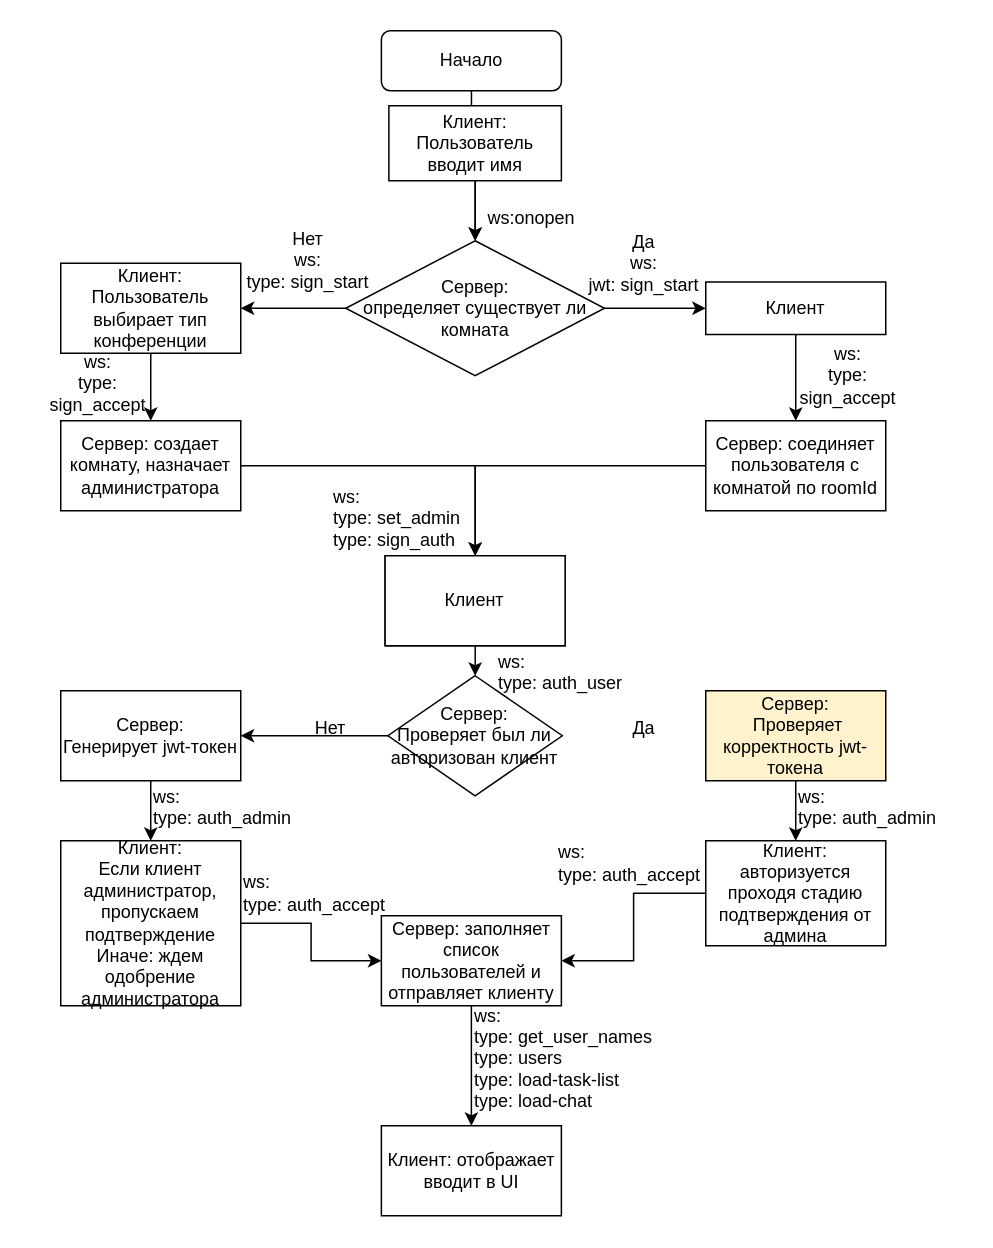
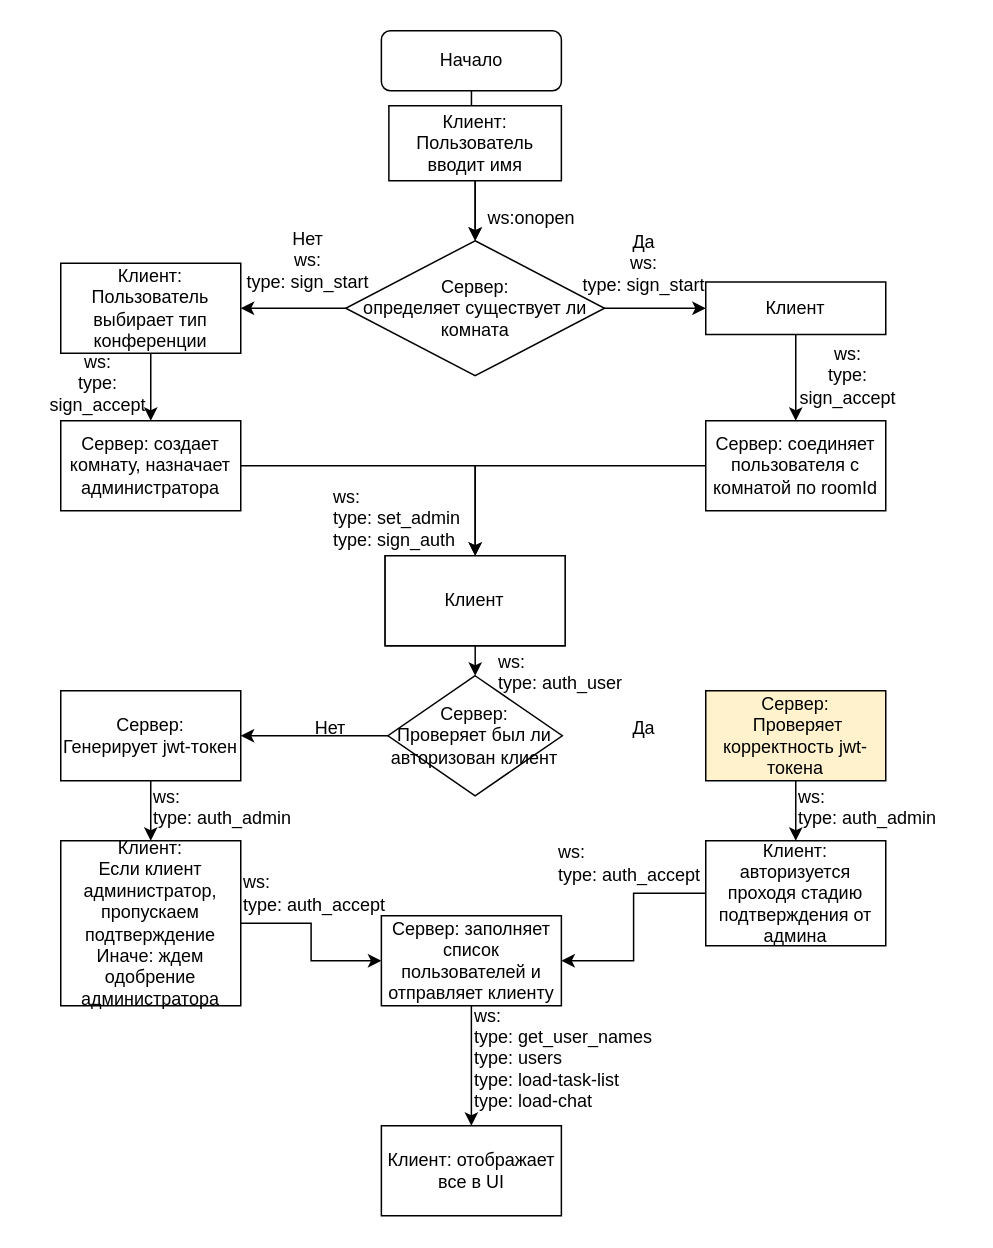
(644, 263) -> (644, 263)
(472, 1171) -> (472, 1171)
